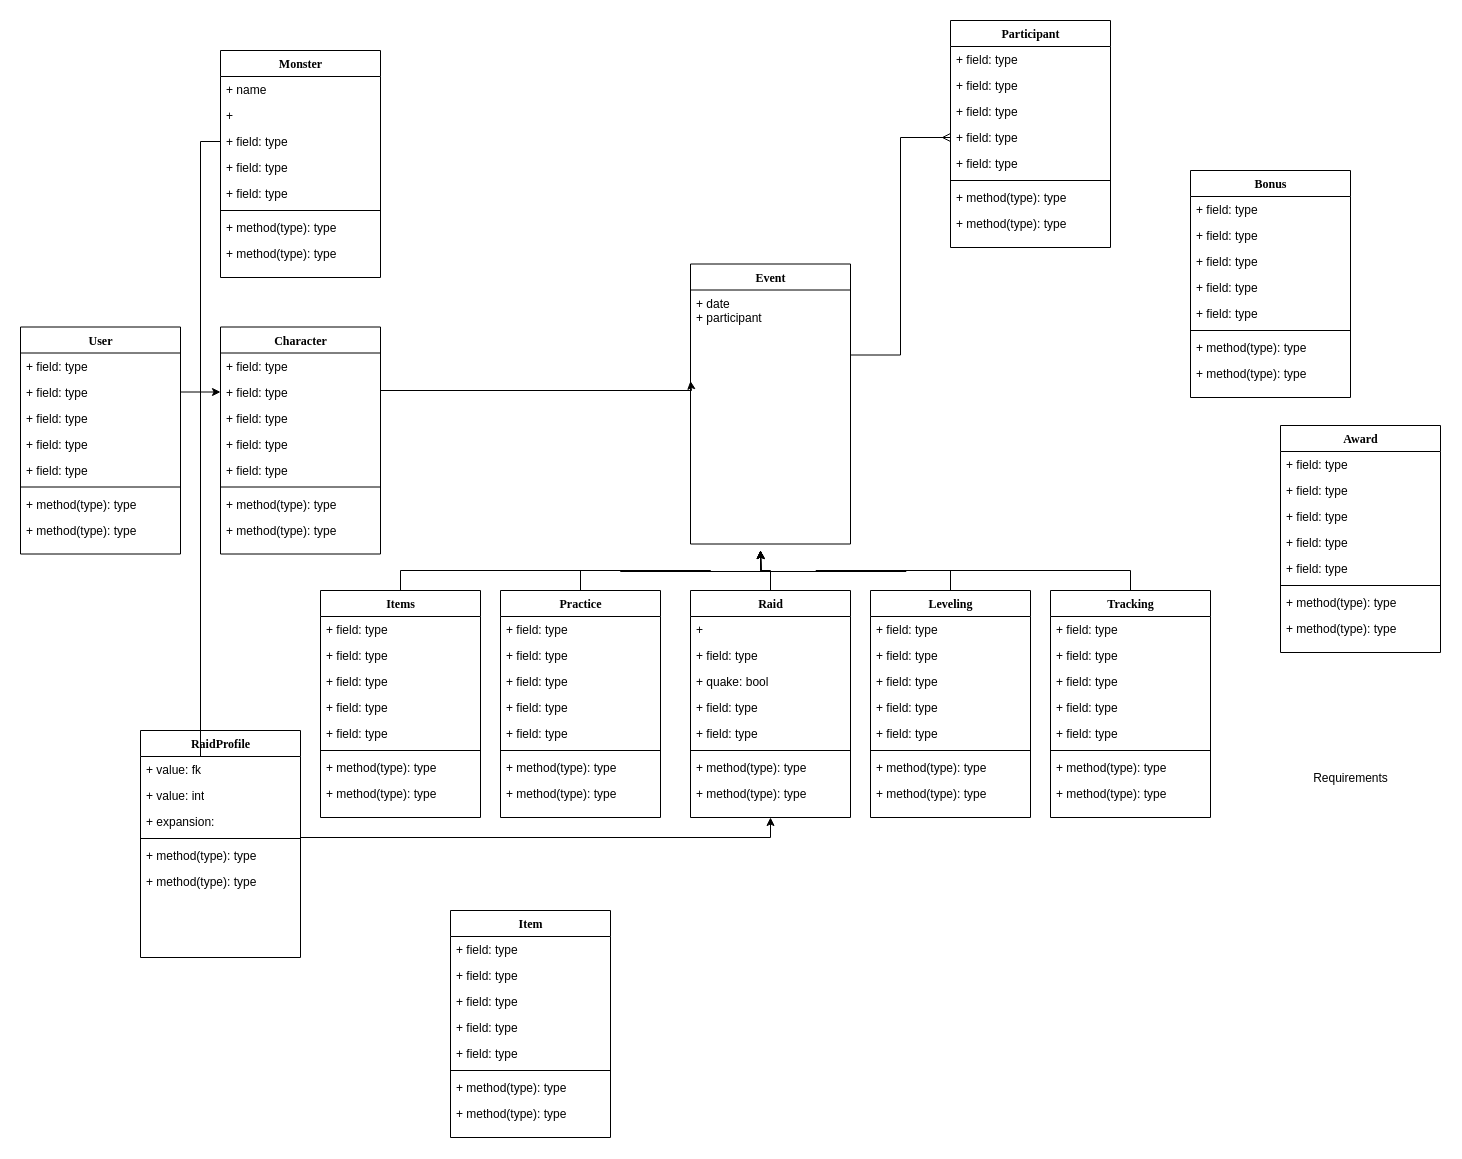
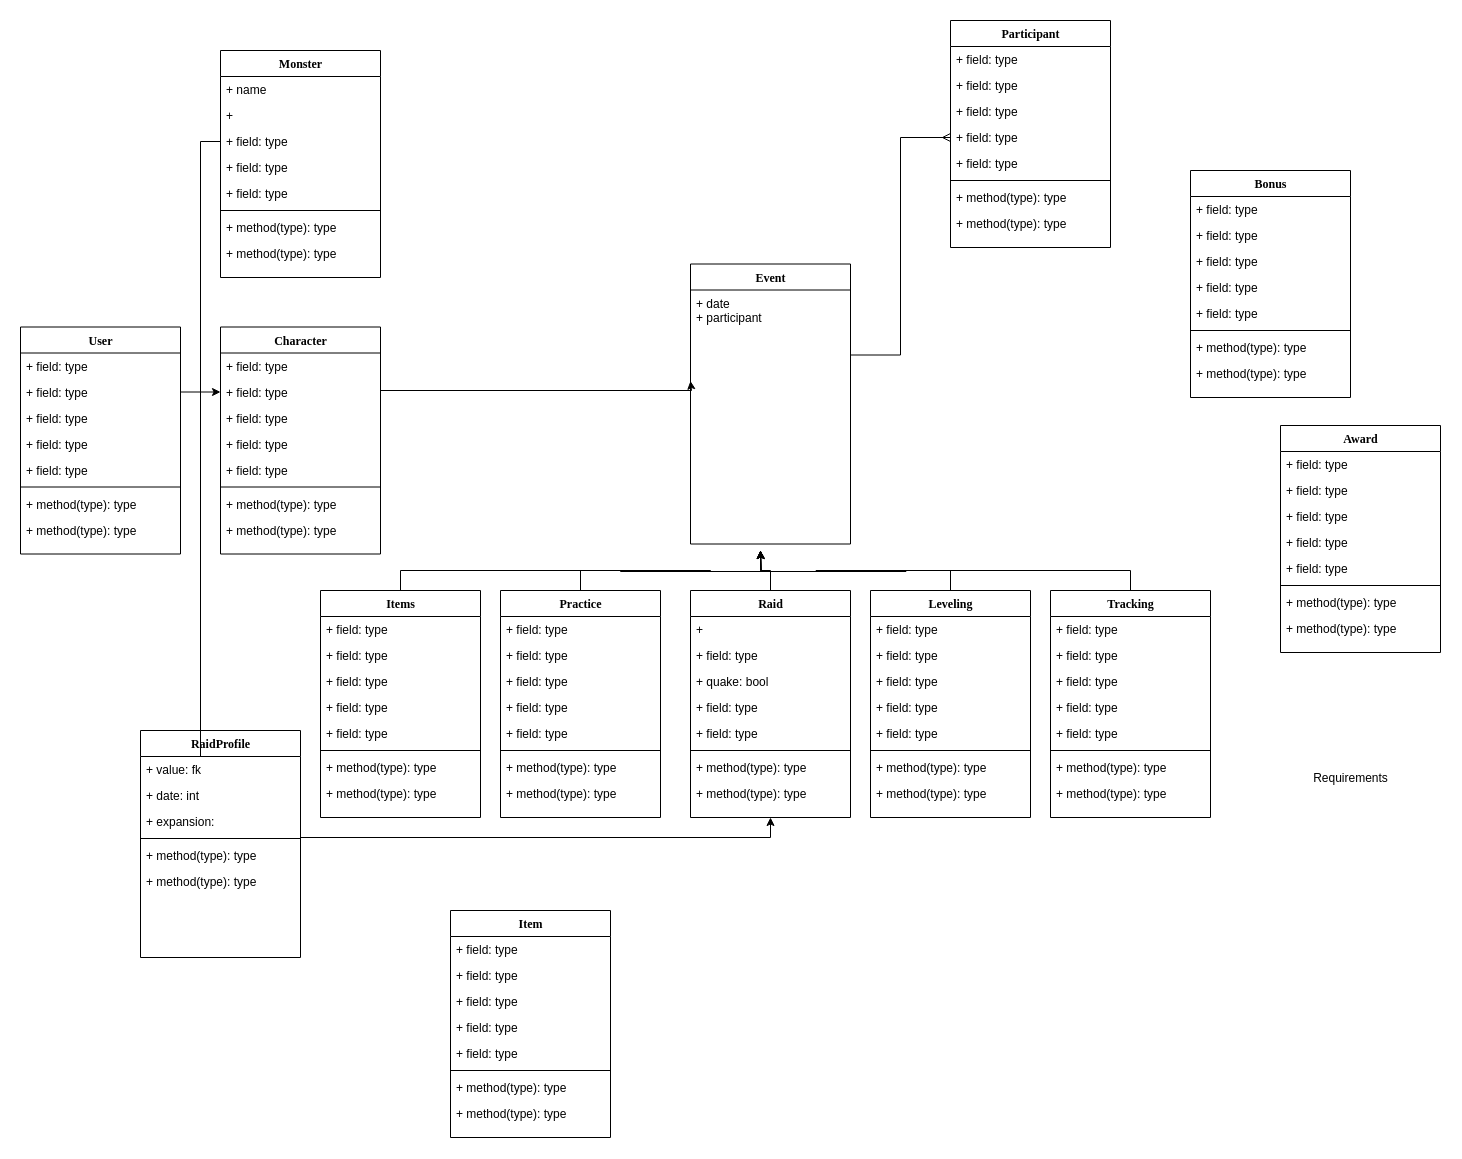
(179, 797) -> (177, 797)
